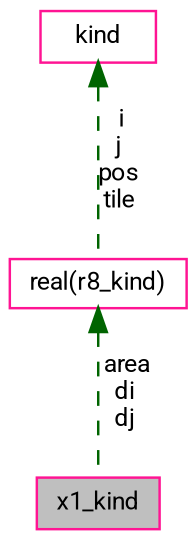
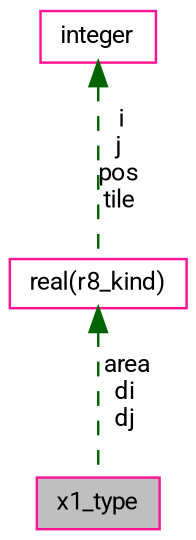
(98, 37) -> (98, 37)
(98, 503) -> (98, 503)
